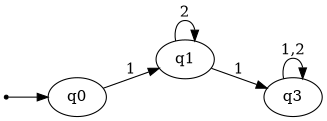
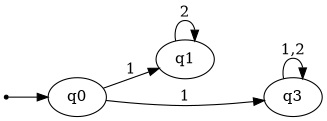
(234, 76) -> (180, 106)
